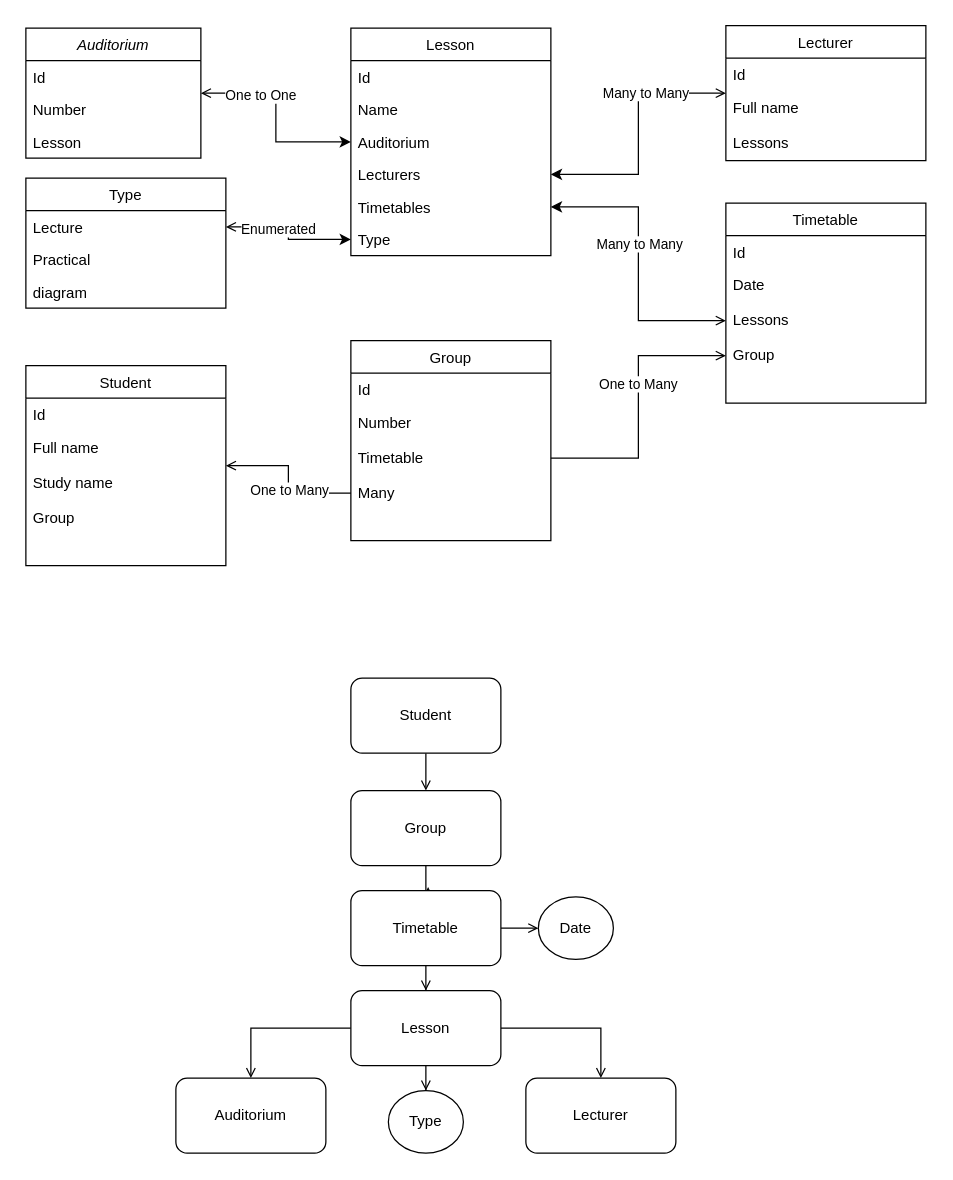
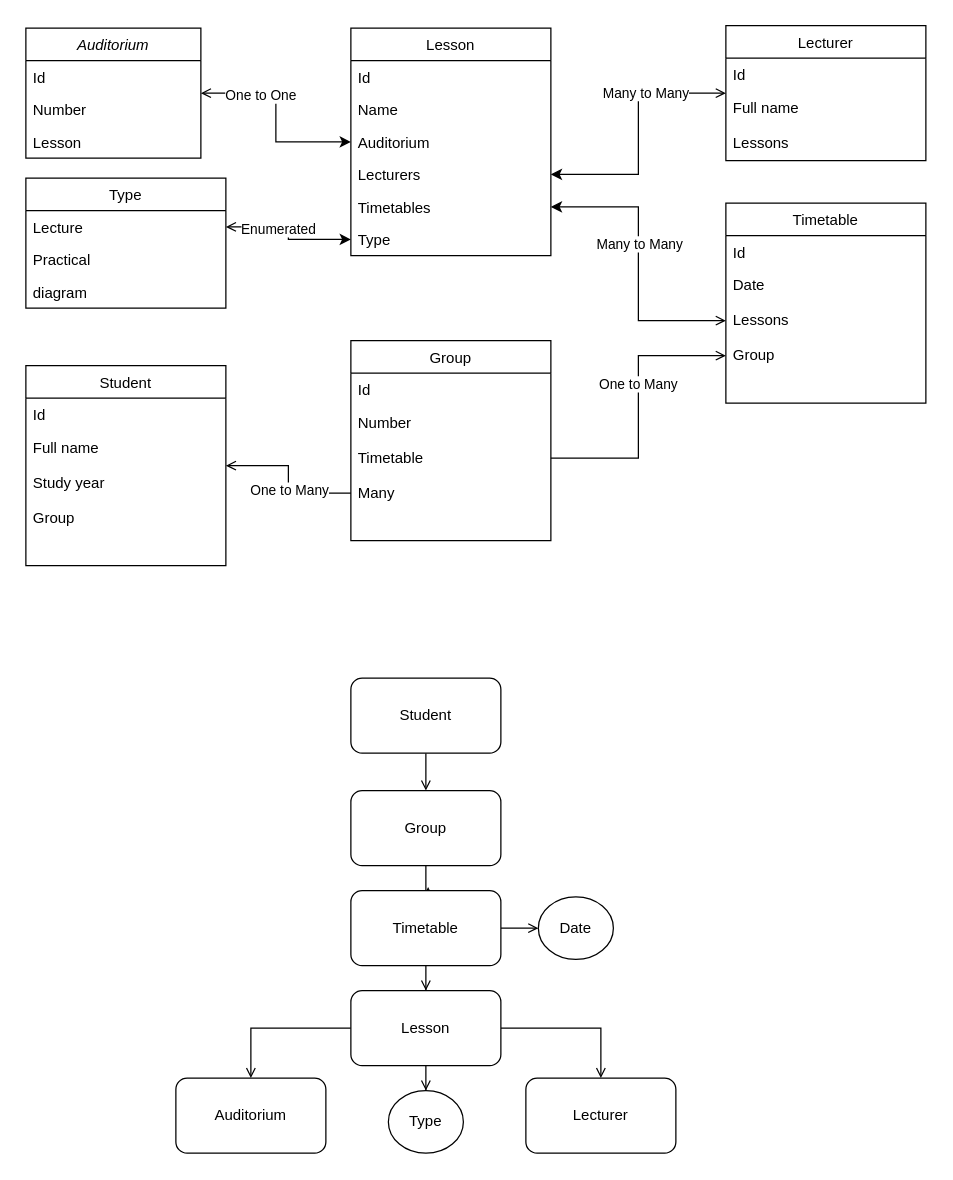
(73, 483) -> (73, 483)
